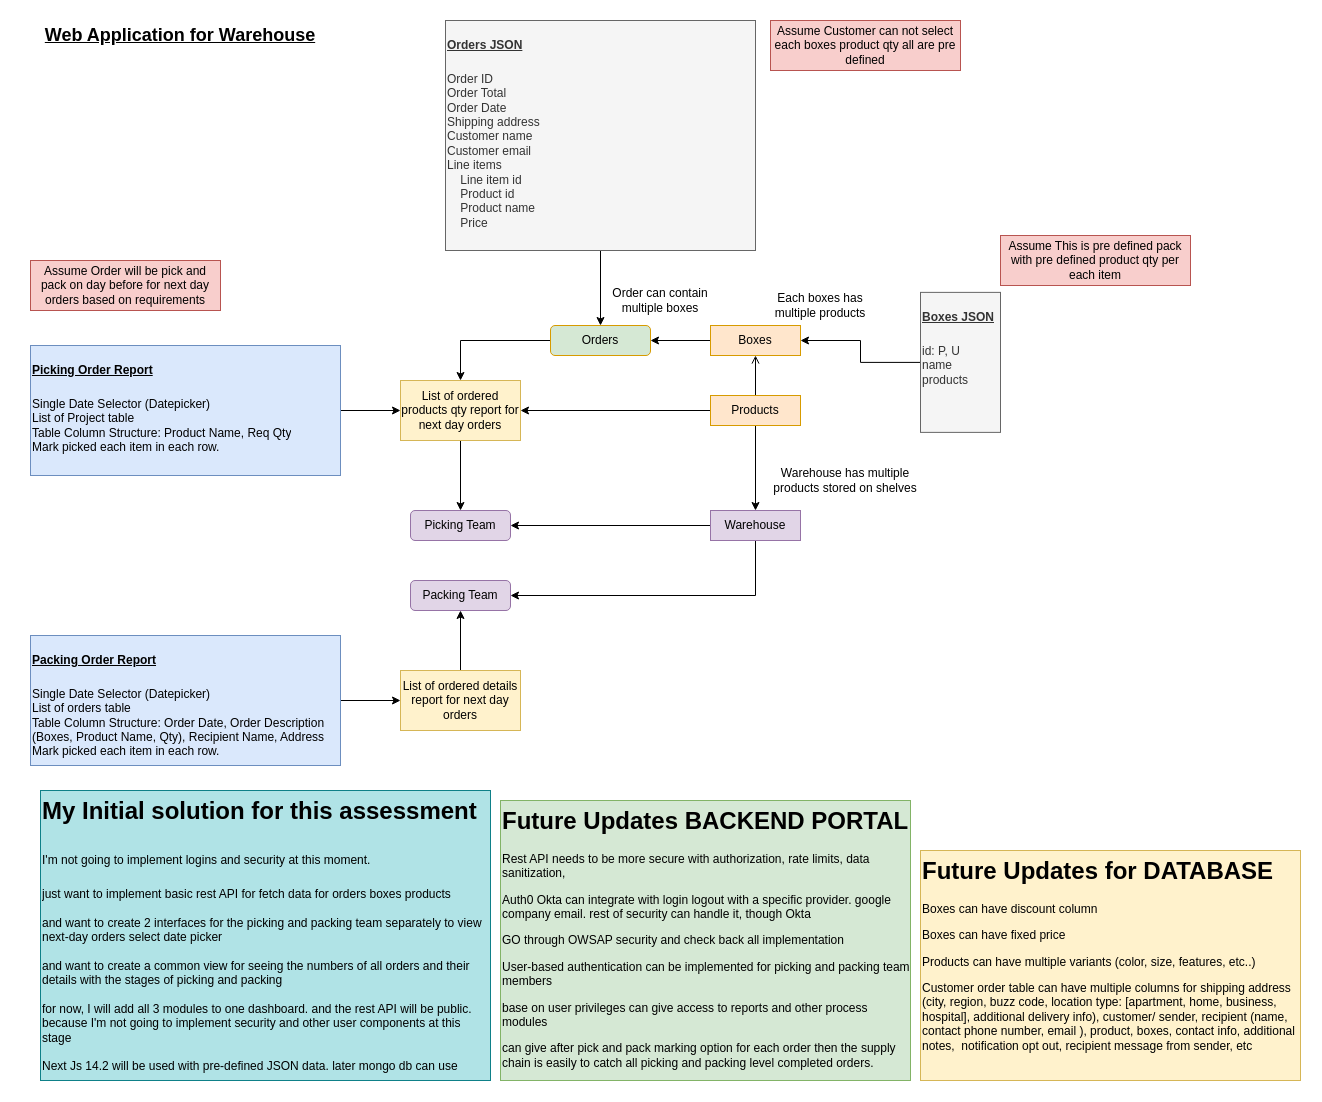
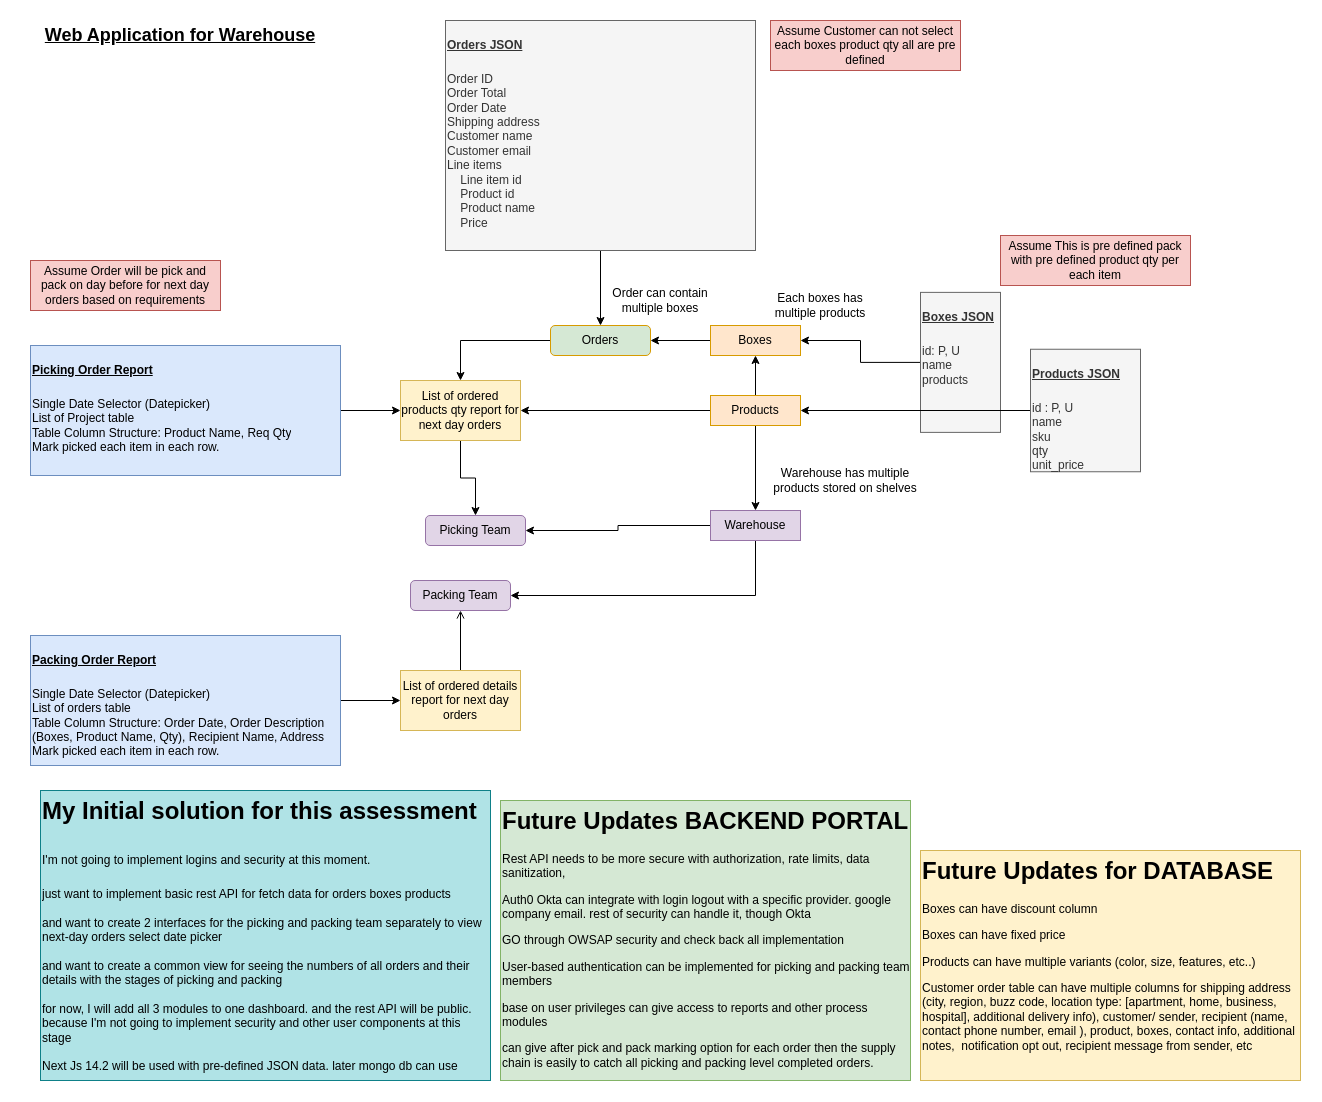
(756, 362) -> (756, 364)
none -> (919, 411)
none -> (1086, 411)
(461, 526) -> (476, 531)
(461, 618) -> (461, 616)
